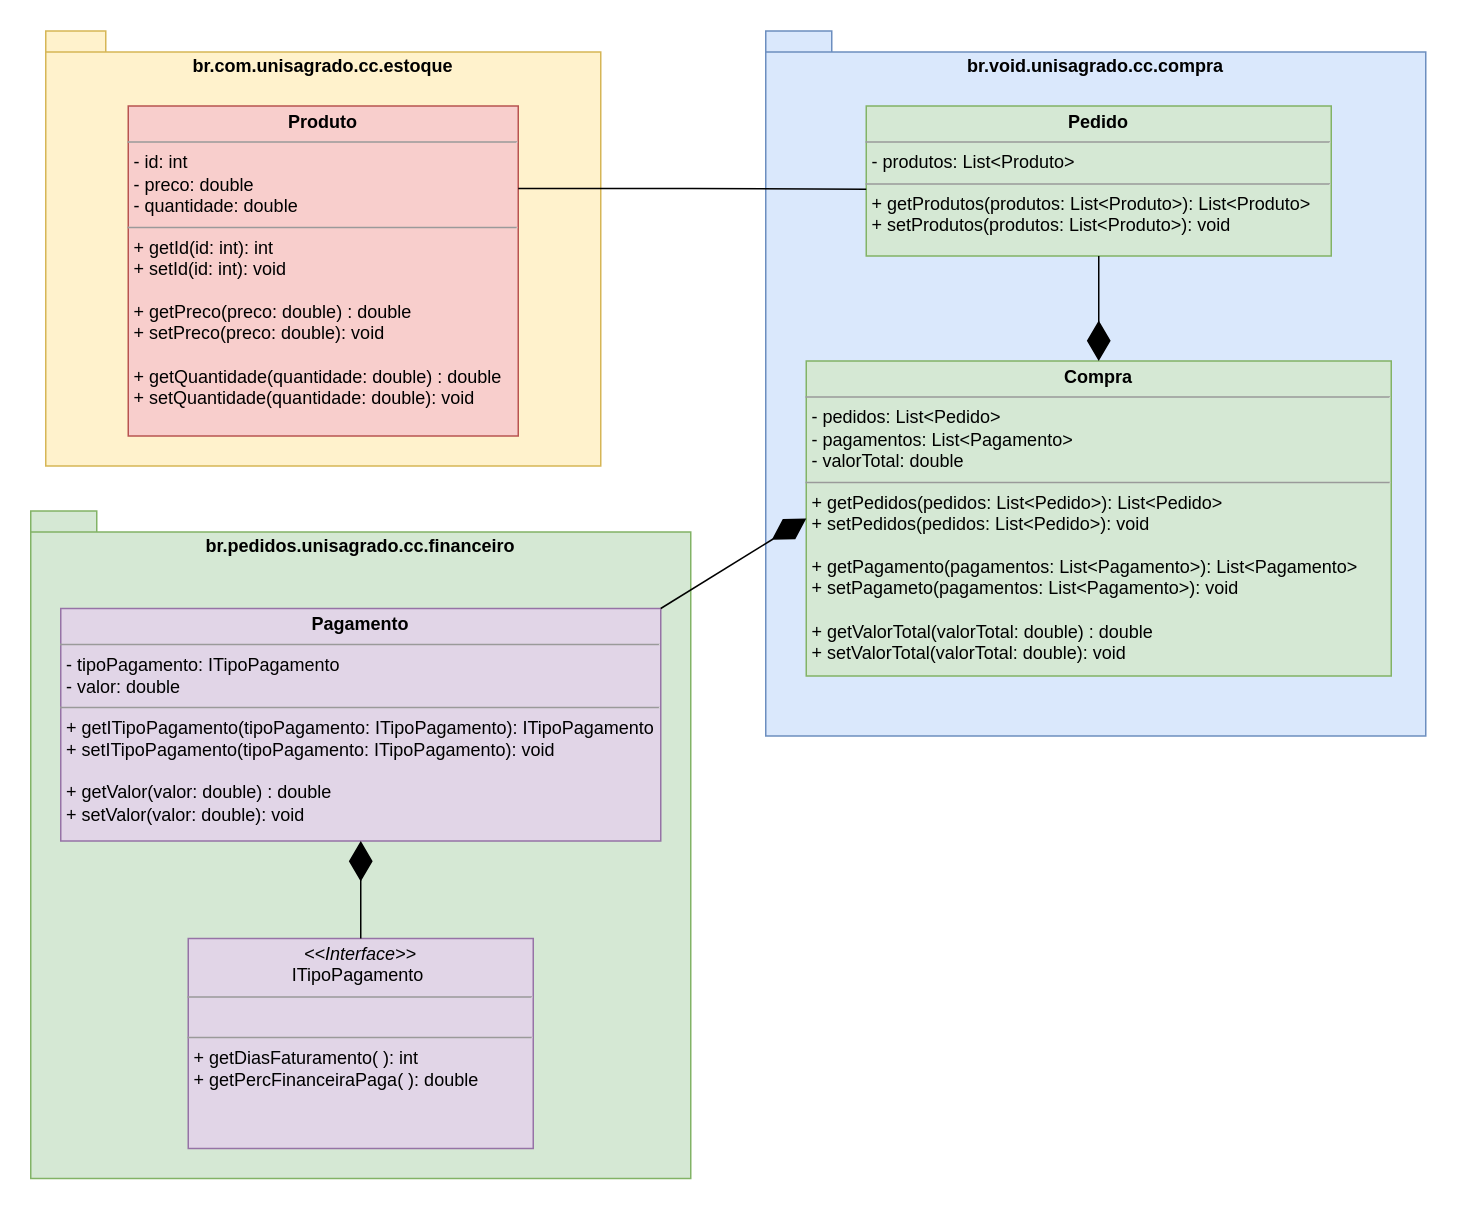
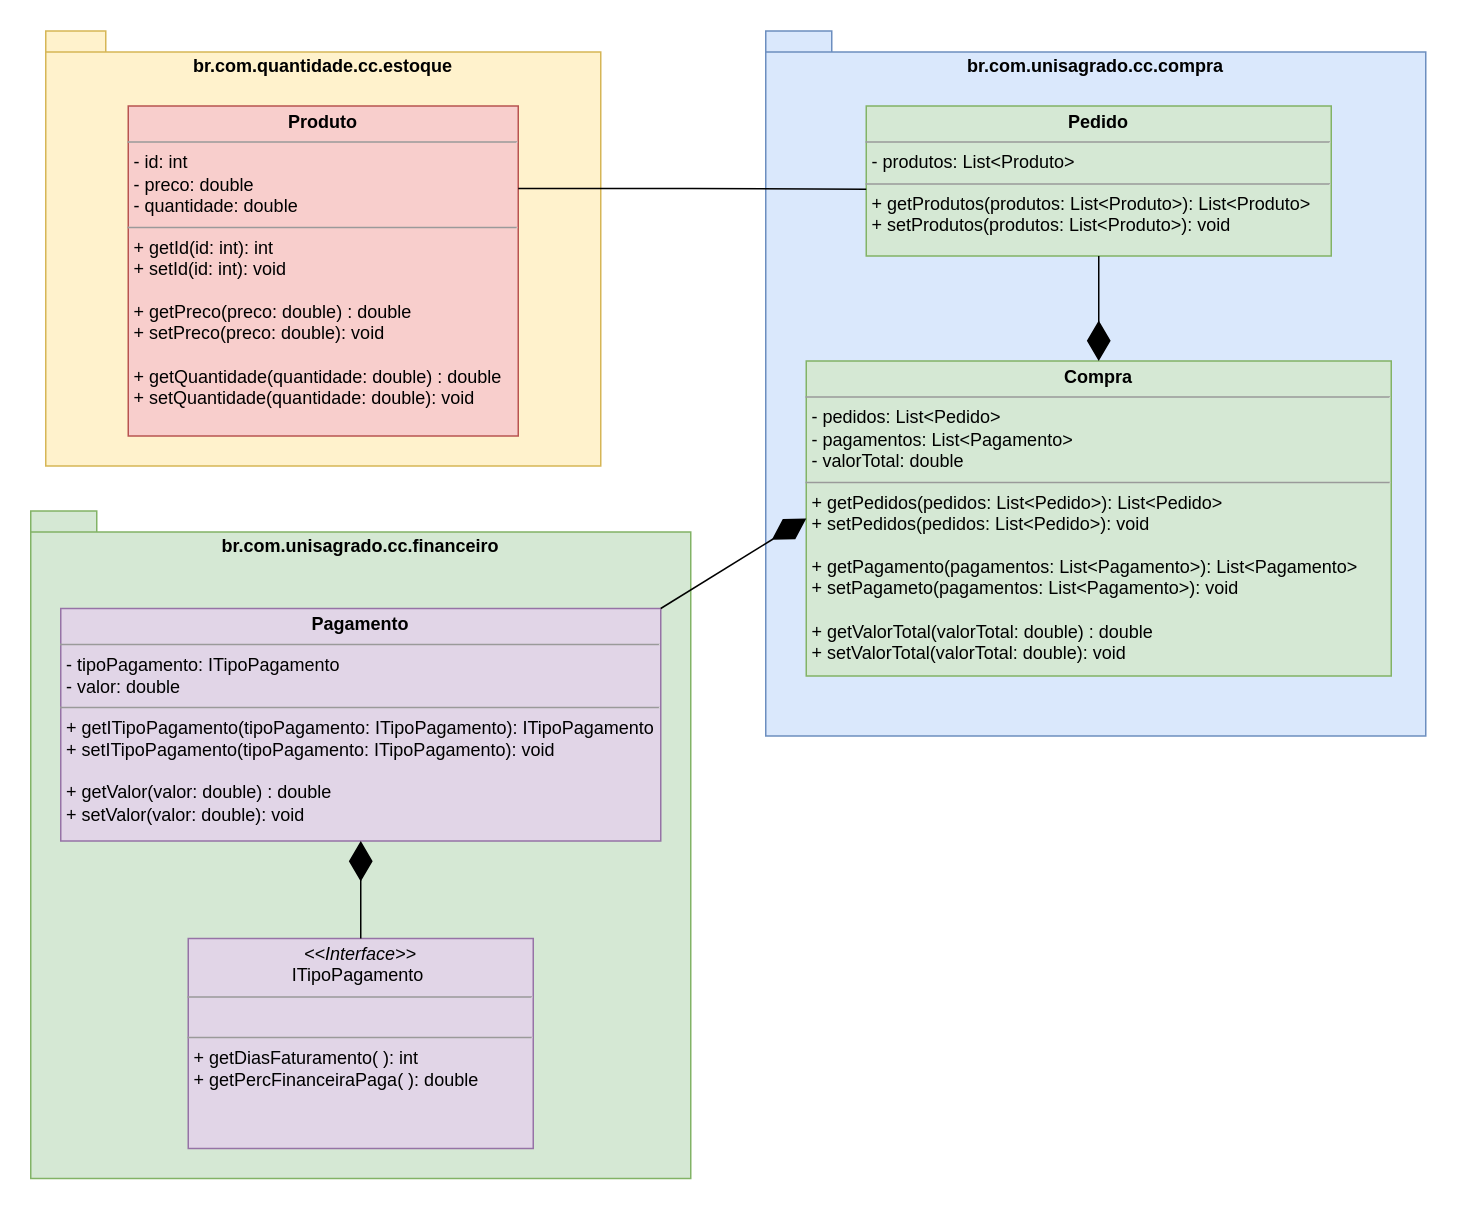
(323, 67) -> (323, 67)
(1096, 67) -> (1096, 67)
(361, 547) -> (361, 547)
